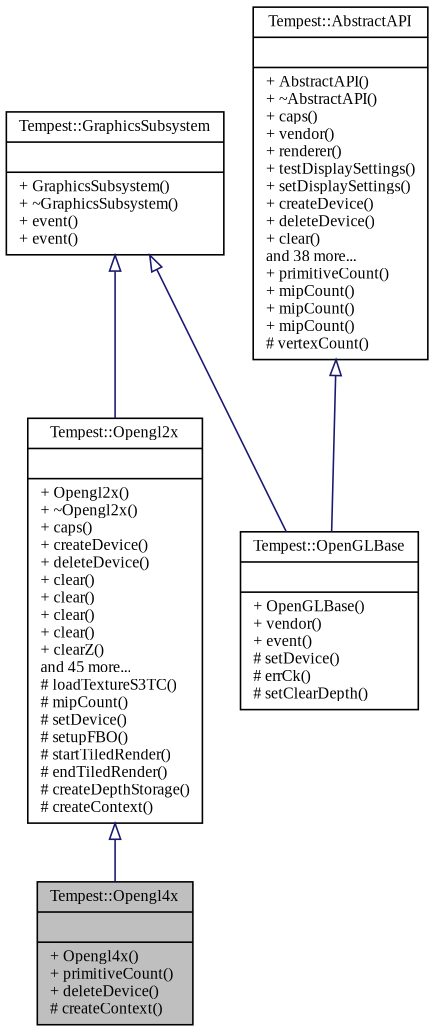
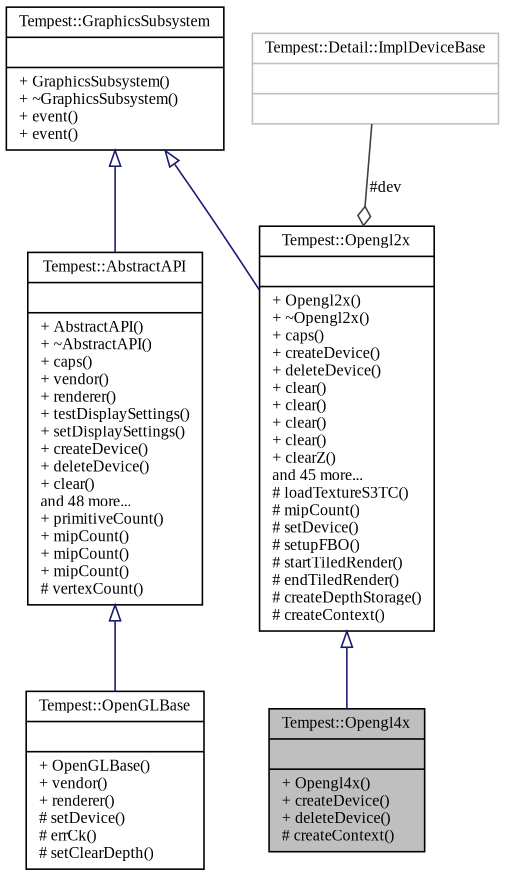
none -> (375, 79)
(312, 256) -> (87, 502)
(222, 401) -> (115, 210)
(283, 641) -> (77, 801)
(112, 974) -> (336, 801)
